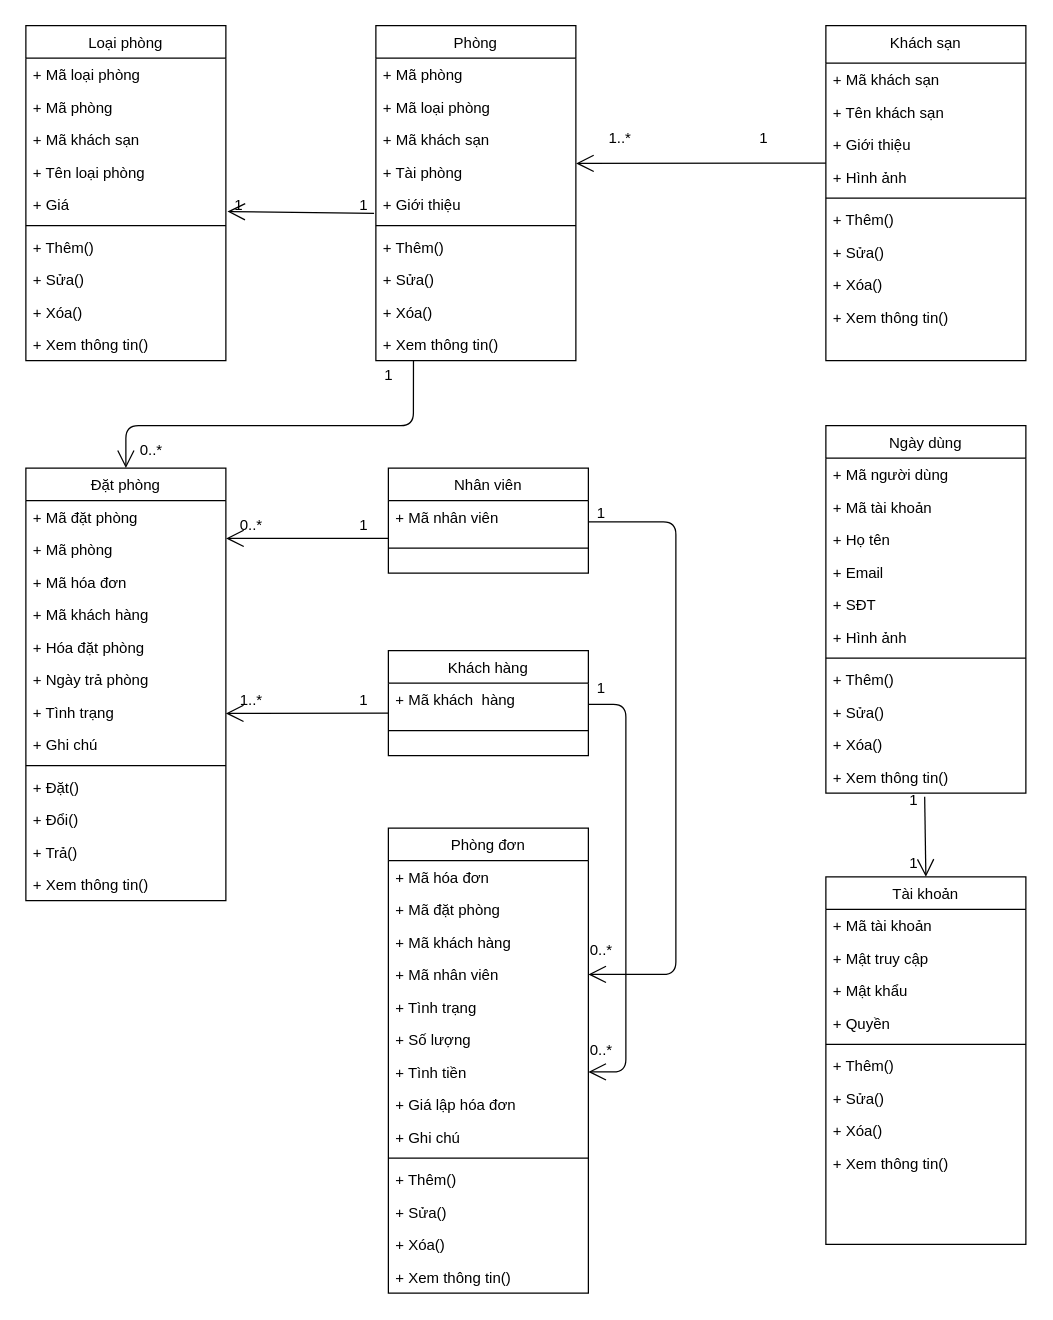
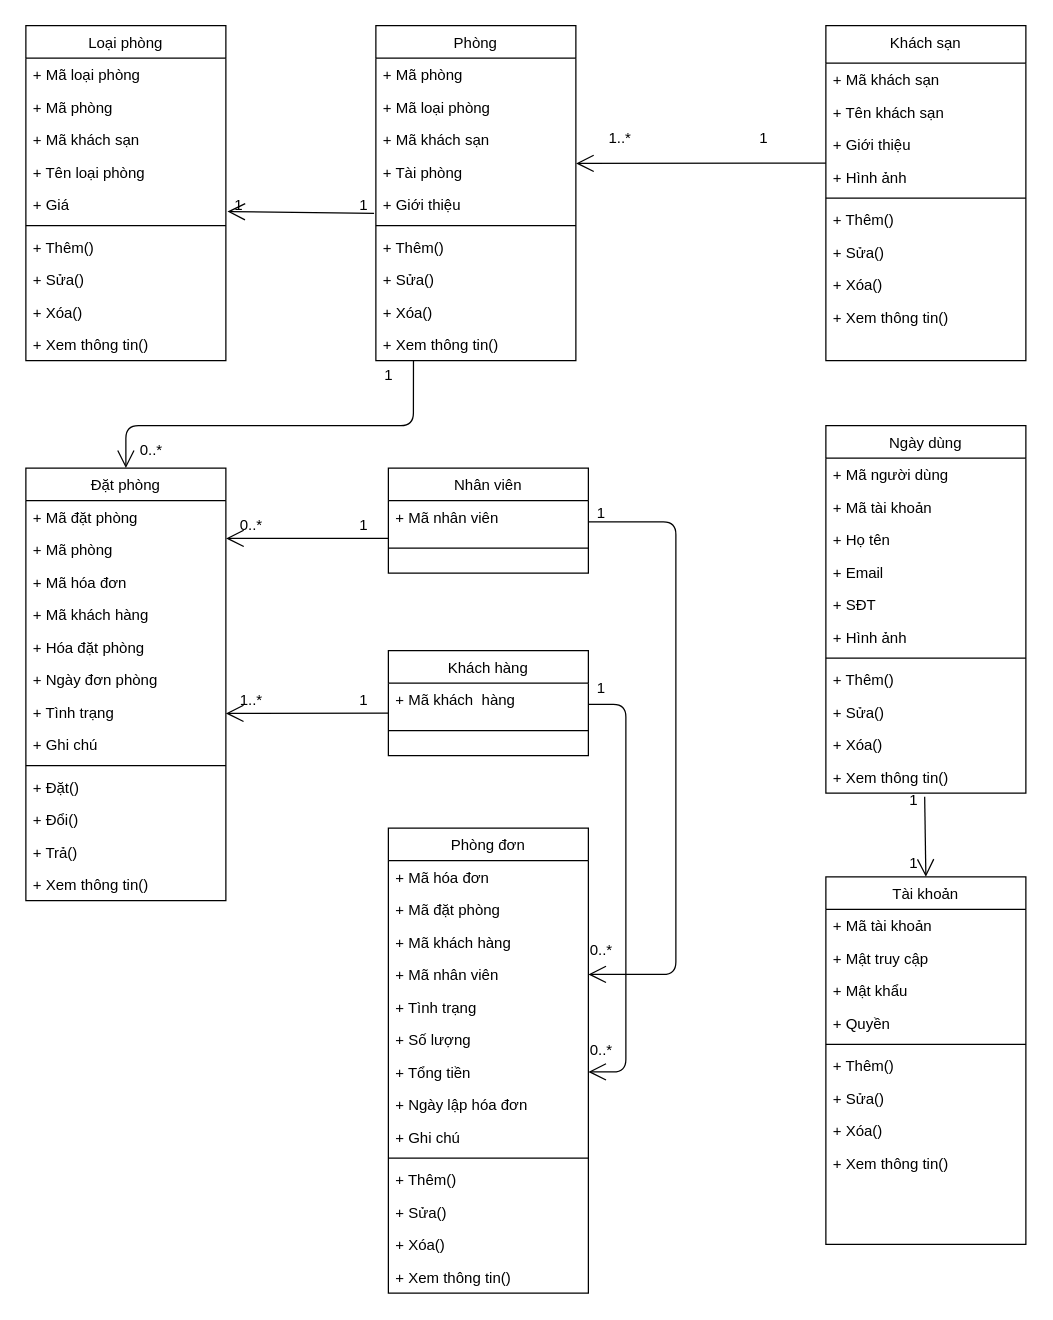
(94, 680) -> (94, 680)
(435, 1073) -> (435, 1073)
(455, 1105) -> (461, 1105)
